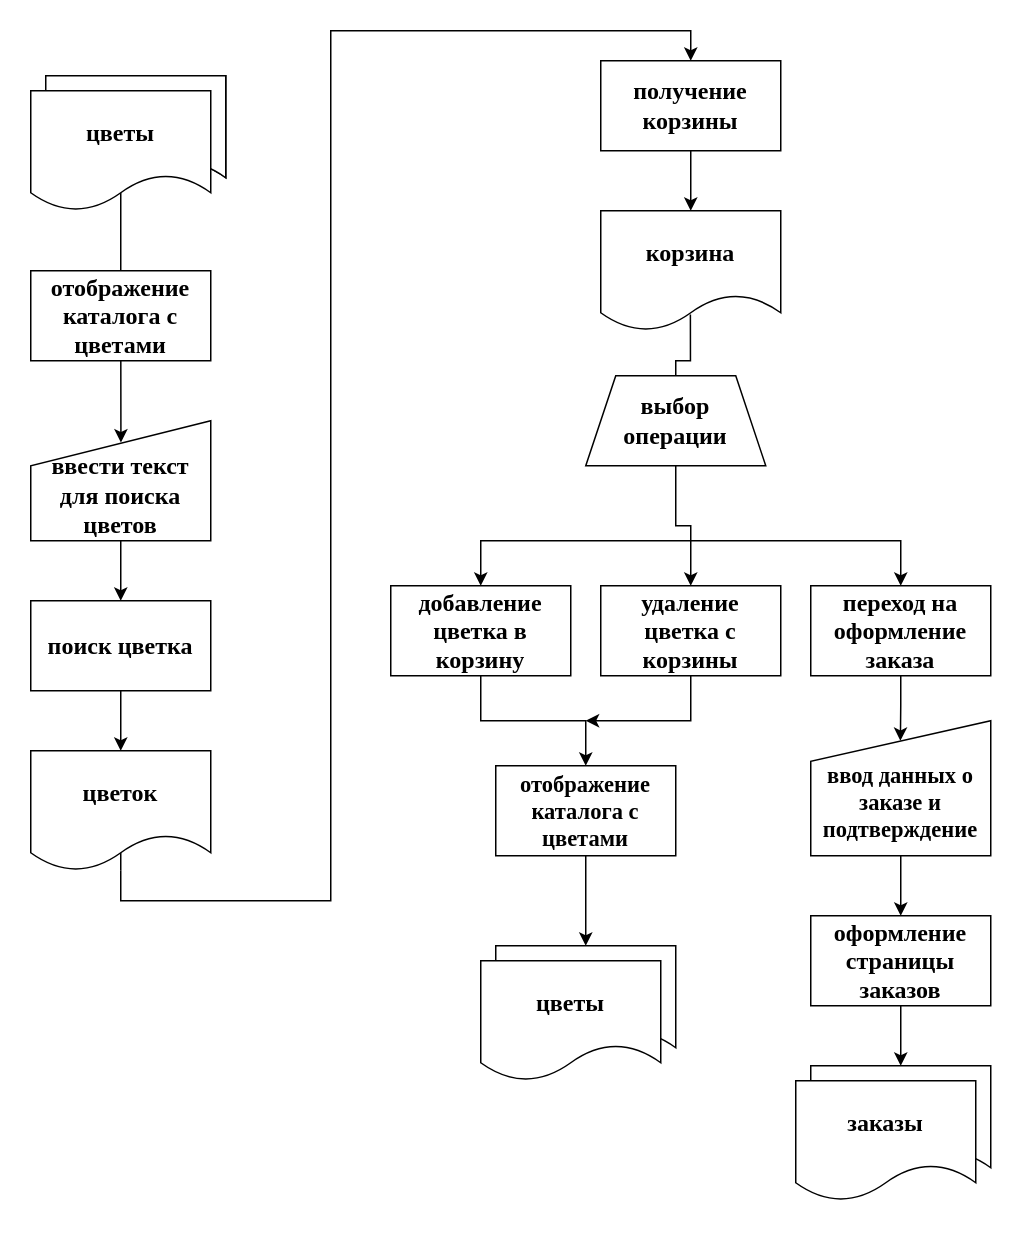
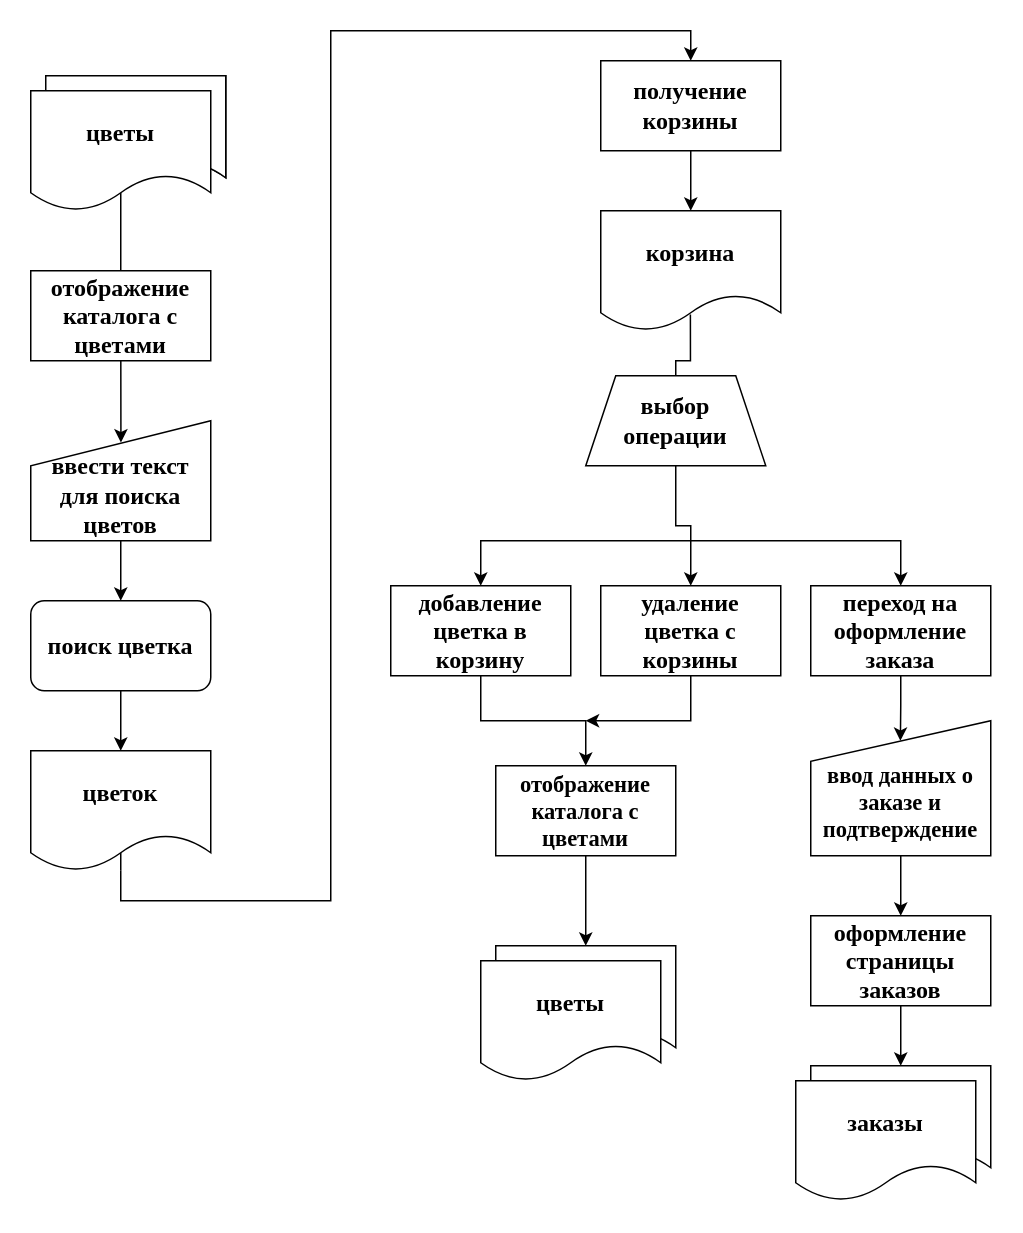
(121, 646) -> (121, 646)
